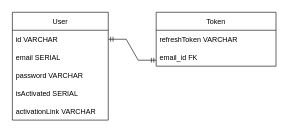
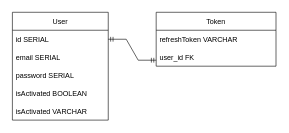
(34, 40) -> (32, 40)
(178, 58) -> (178, 58)
(47, 76) -> (45, 76)
(49, 94) -> (51, 94)
(56, 112) -> (51, 112)
